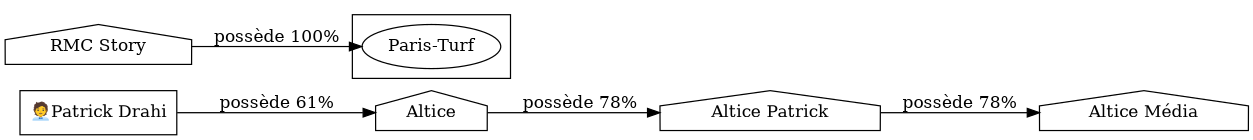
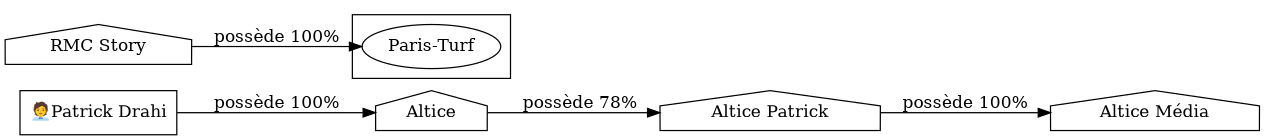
(277, 104) -> (277, 104)
(960, 104) -> (966, 104)
